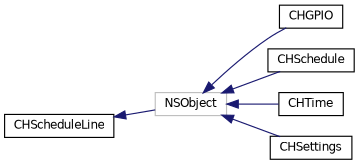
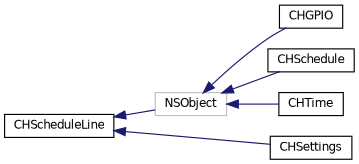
(256, 128) -> (198, 138)
